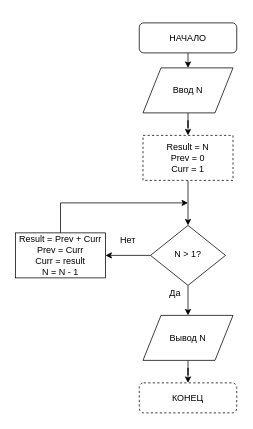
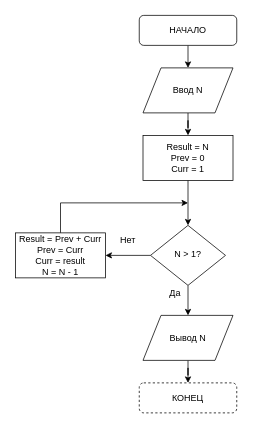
(188, 38) -> (188, 30)
(188, 158) -> (188, 158)
